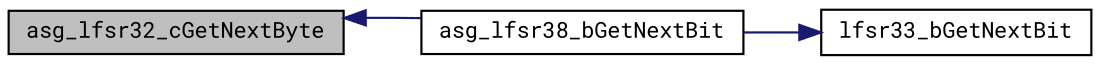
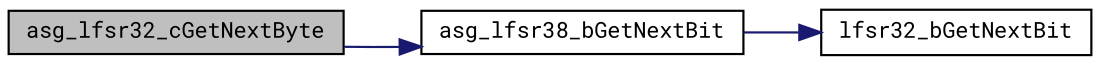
(394, 18) -> (372, 47)
(956, 32) -> (956, 32)
